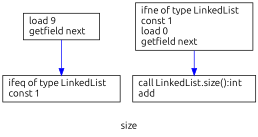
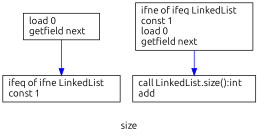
(61, 27) -> (61, 27)
(194, 27) -> (194, 27)
(61, 89) -> (61, 89)
